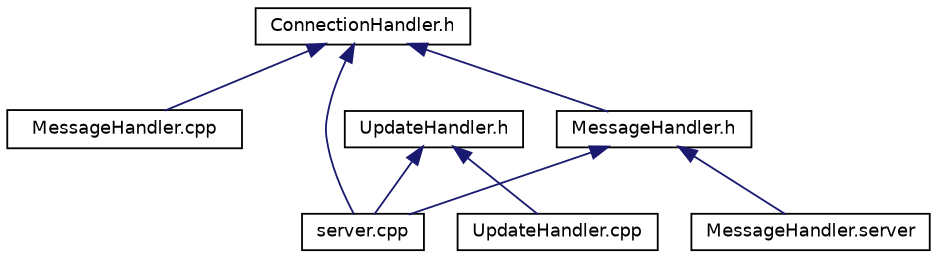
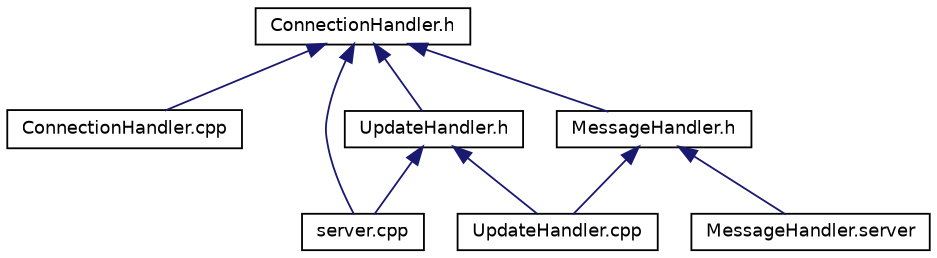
none -> (404, 85)
(125, 129) -> (125, 129)
(513, 179) -> (600, 187)
